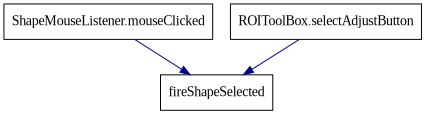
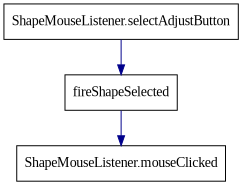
(326, 22) -> (121, 22)
(158, 54) -> (121, 123)
